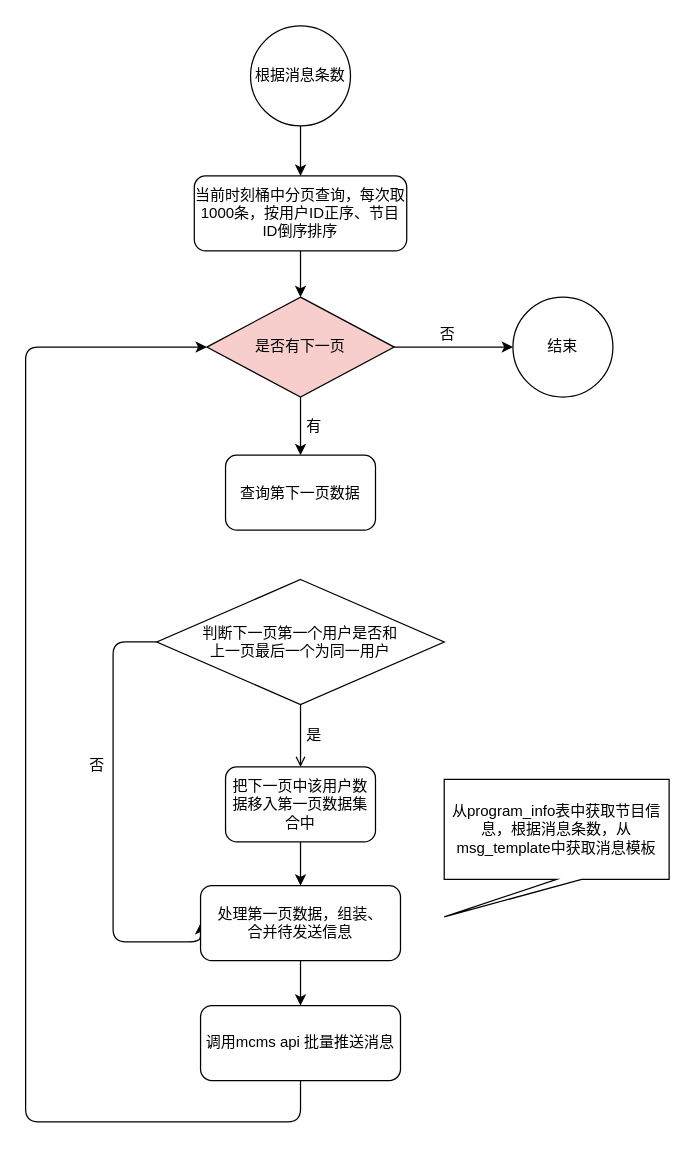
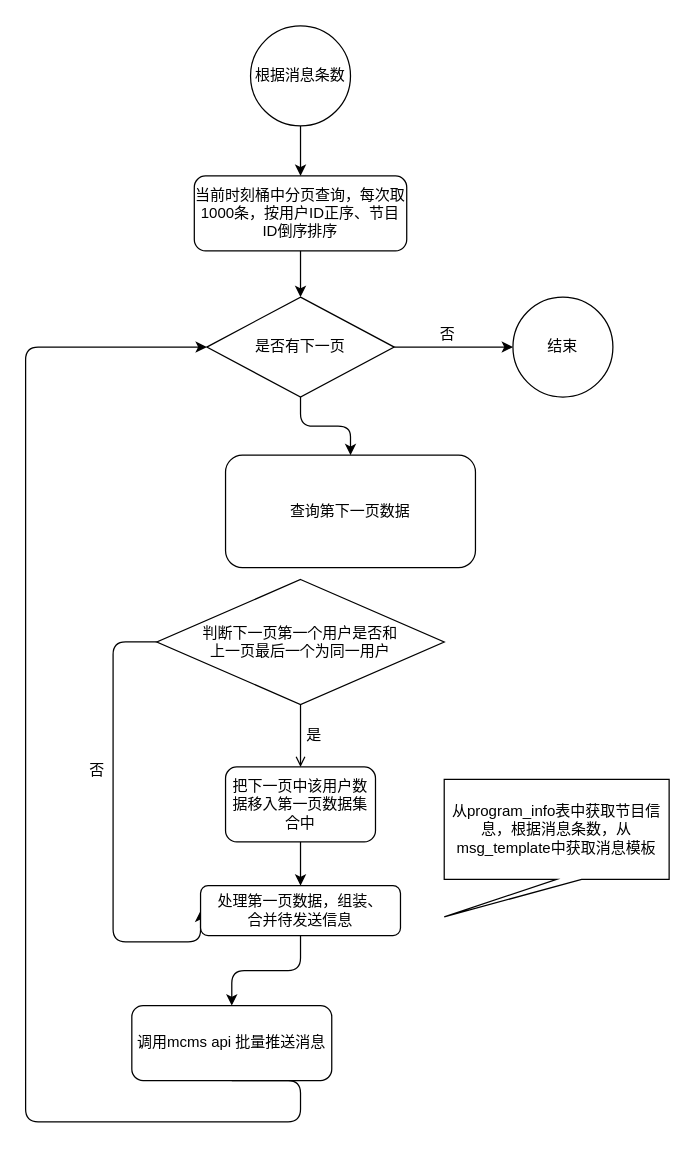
(301, 347) -> (301, 347)
(323, 426) -> none
(301, 493) -> (351, 511)
(301, 923) -> (301, 911)
(301, 1043) -> (232, 1043)
